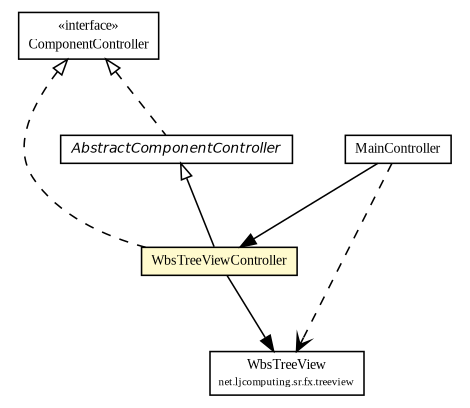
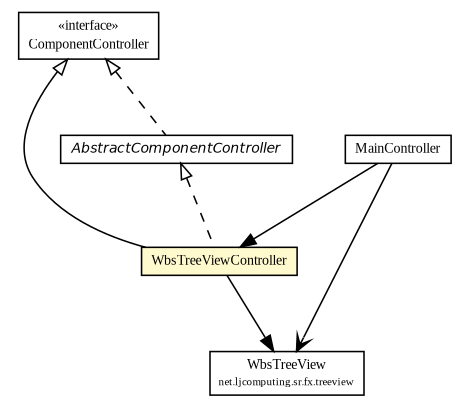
(39, 185) -> (39, 185)
(200, 213) -> (200, 213)
(348, 250) -> (348, 250)
